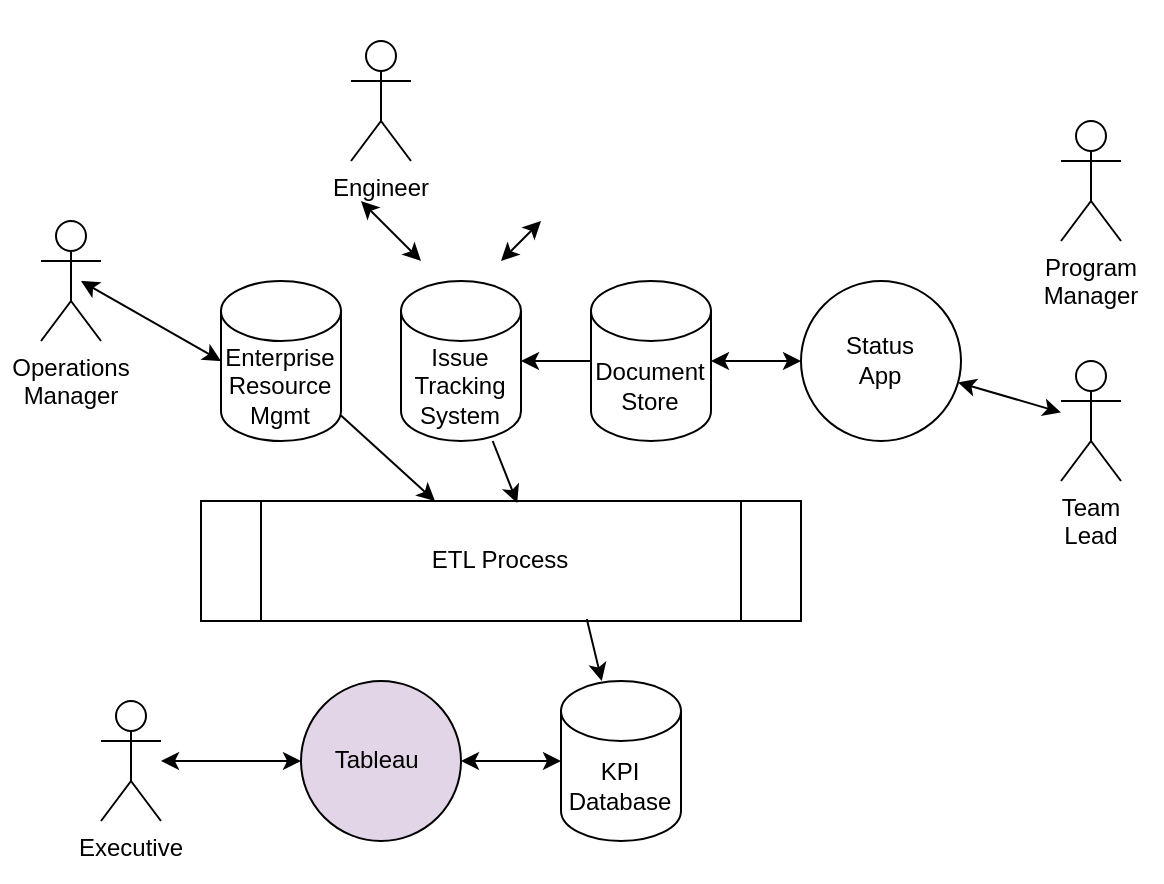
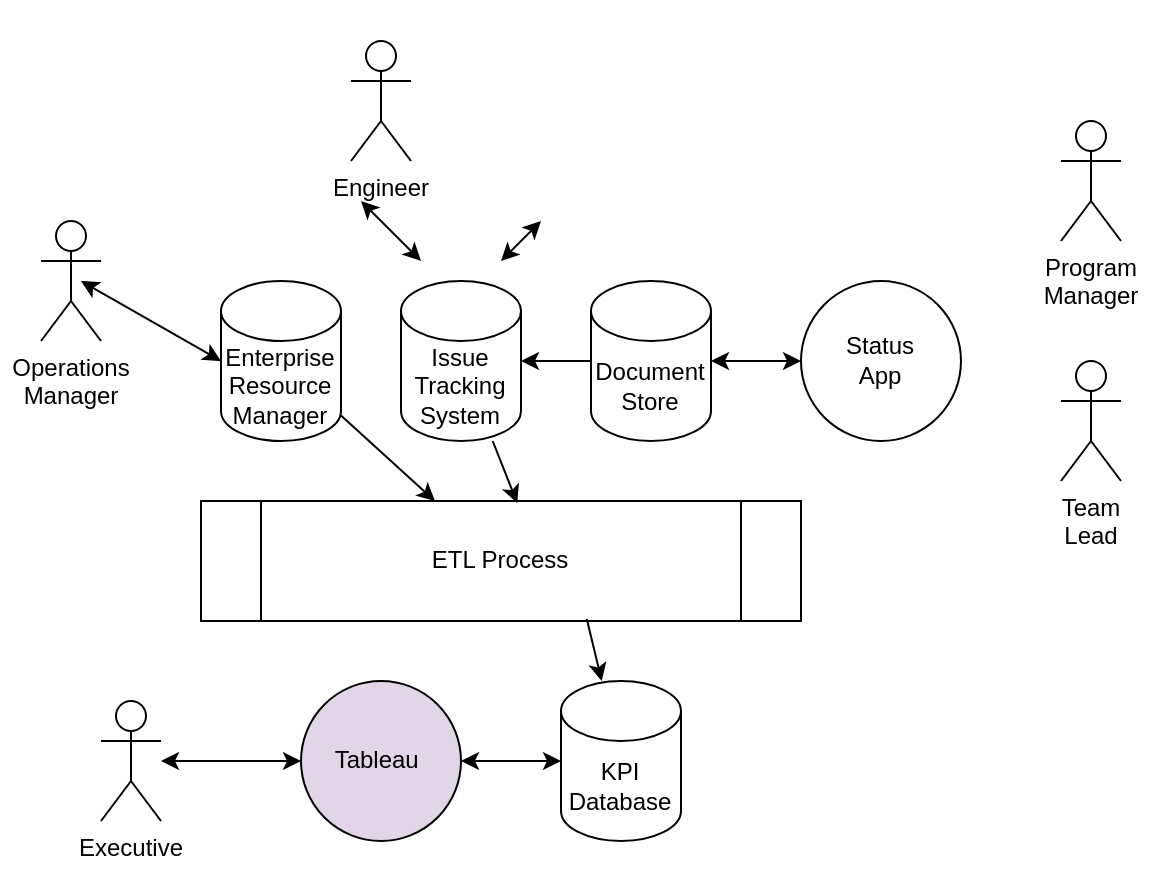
(281, 387) -> (281, 387)
(1009, 397) -> none
